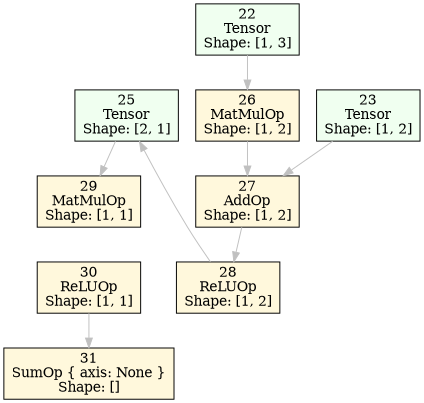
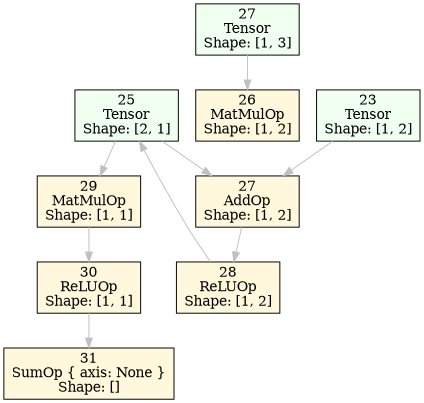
(247, 29) -> (247, 29)
(247, 154) -> (183, 156)
none -> (89, 240)
